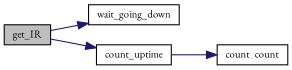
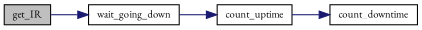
(68, 42) -> (193, 15)
(252, 55) -> (374, 15)
